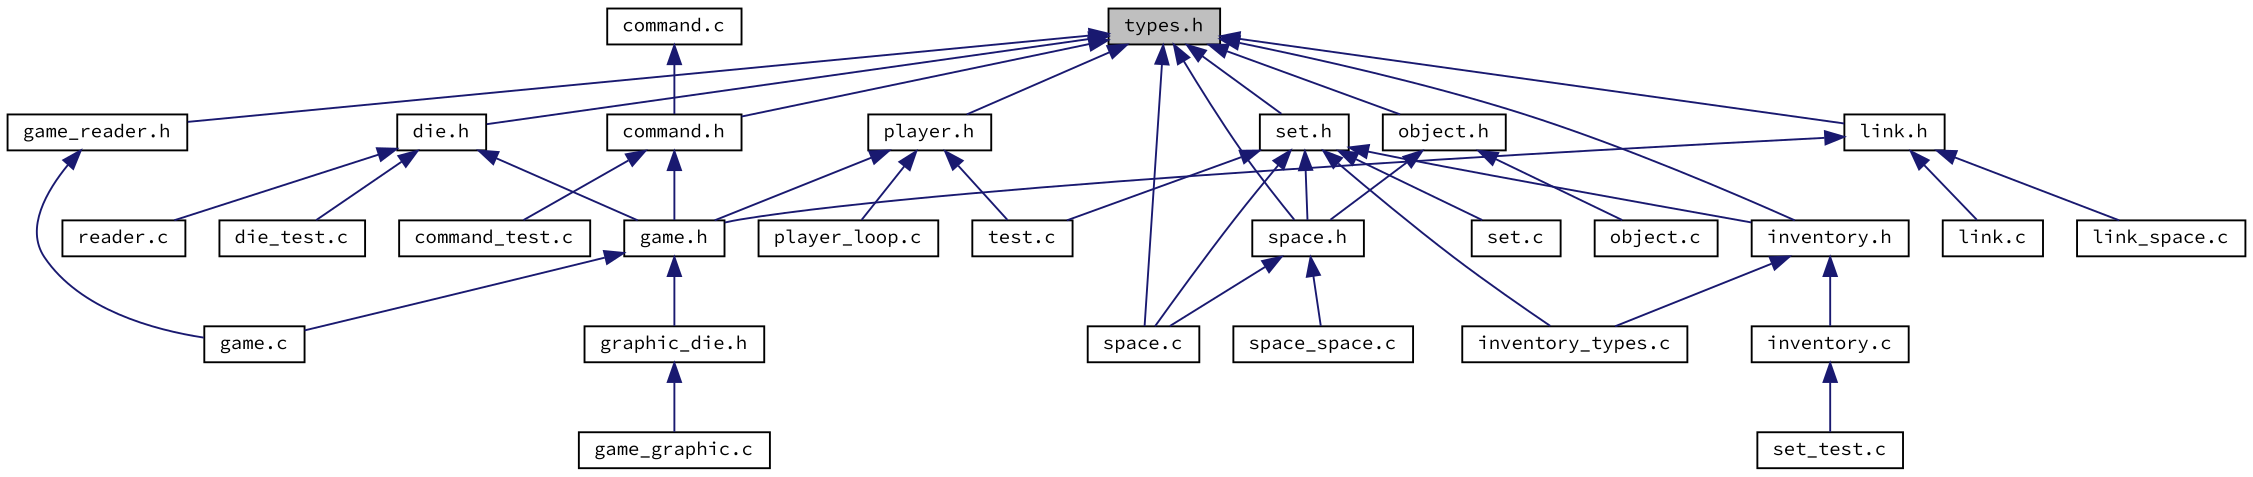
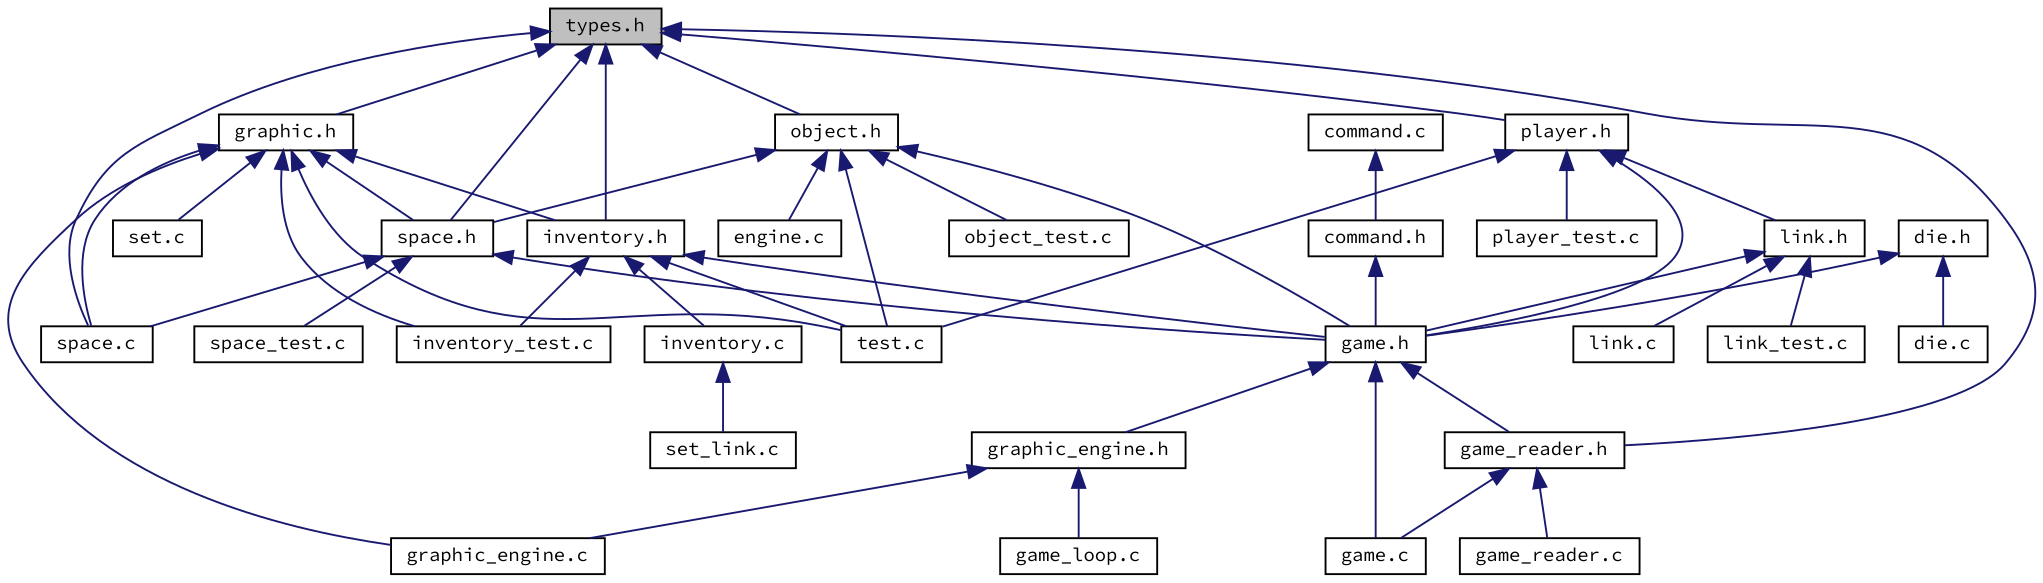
(916, 80) -> none
(1542, 81) -> (1700, 189)
(788, 82) -> none
(1304, 132) -> (286, 132)
none -> (1142, 218)
(124, 238) -> (1943, 344)
(292, 238) -> none
(495, 238) -> none
(848, 238) -> (1567, 238)
none -> (1039, 238)
(1656, 238) -> (780, 238)
(2161, 238) -> (1786, 344)
none -> (866, 248)
none -> (983, 296)
none -> (793, 307)
none -> (918, 309)
(674, 344) -> (1079, 450)
(1323, 344) -> (279, 344)
(1575, 344) -> (504, 344)
none -> (1463, 402)
(674, 450) -> (1079, 556)
(1830, 450) -> (723, 450)
none -> (498, 556)
none -> (1550, 556)
